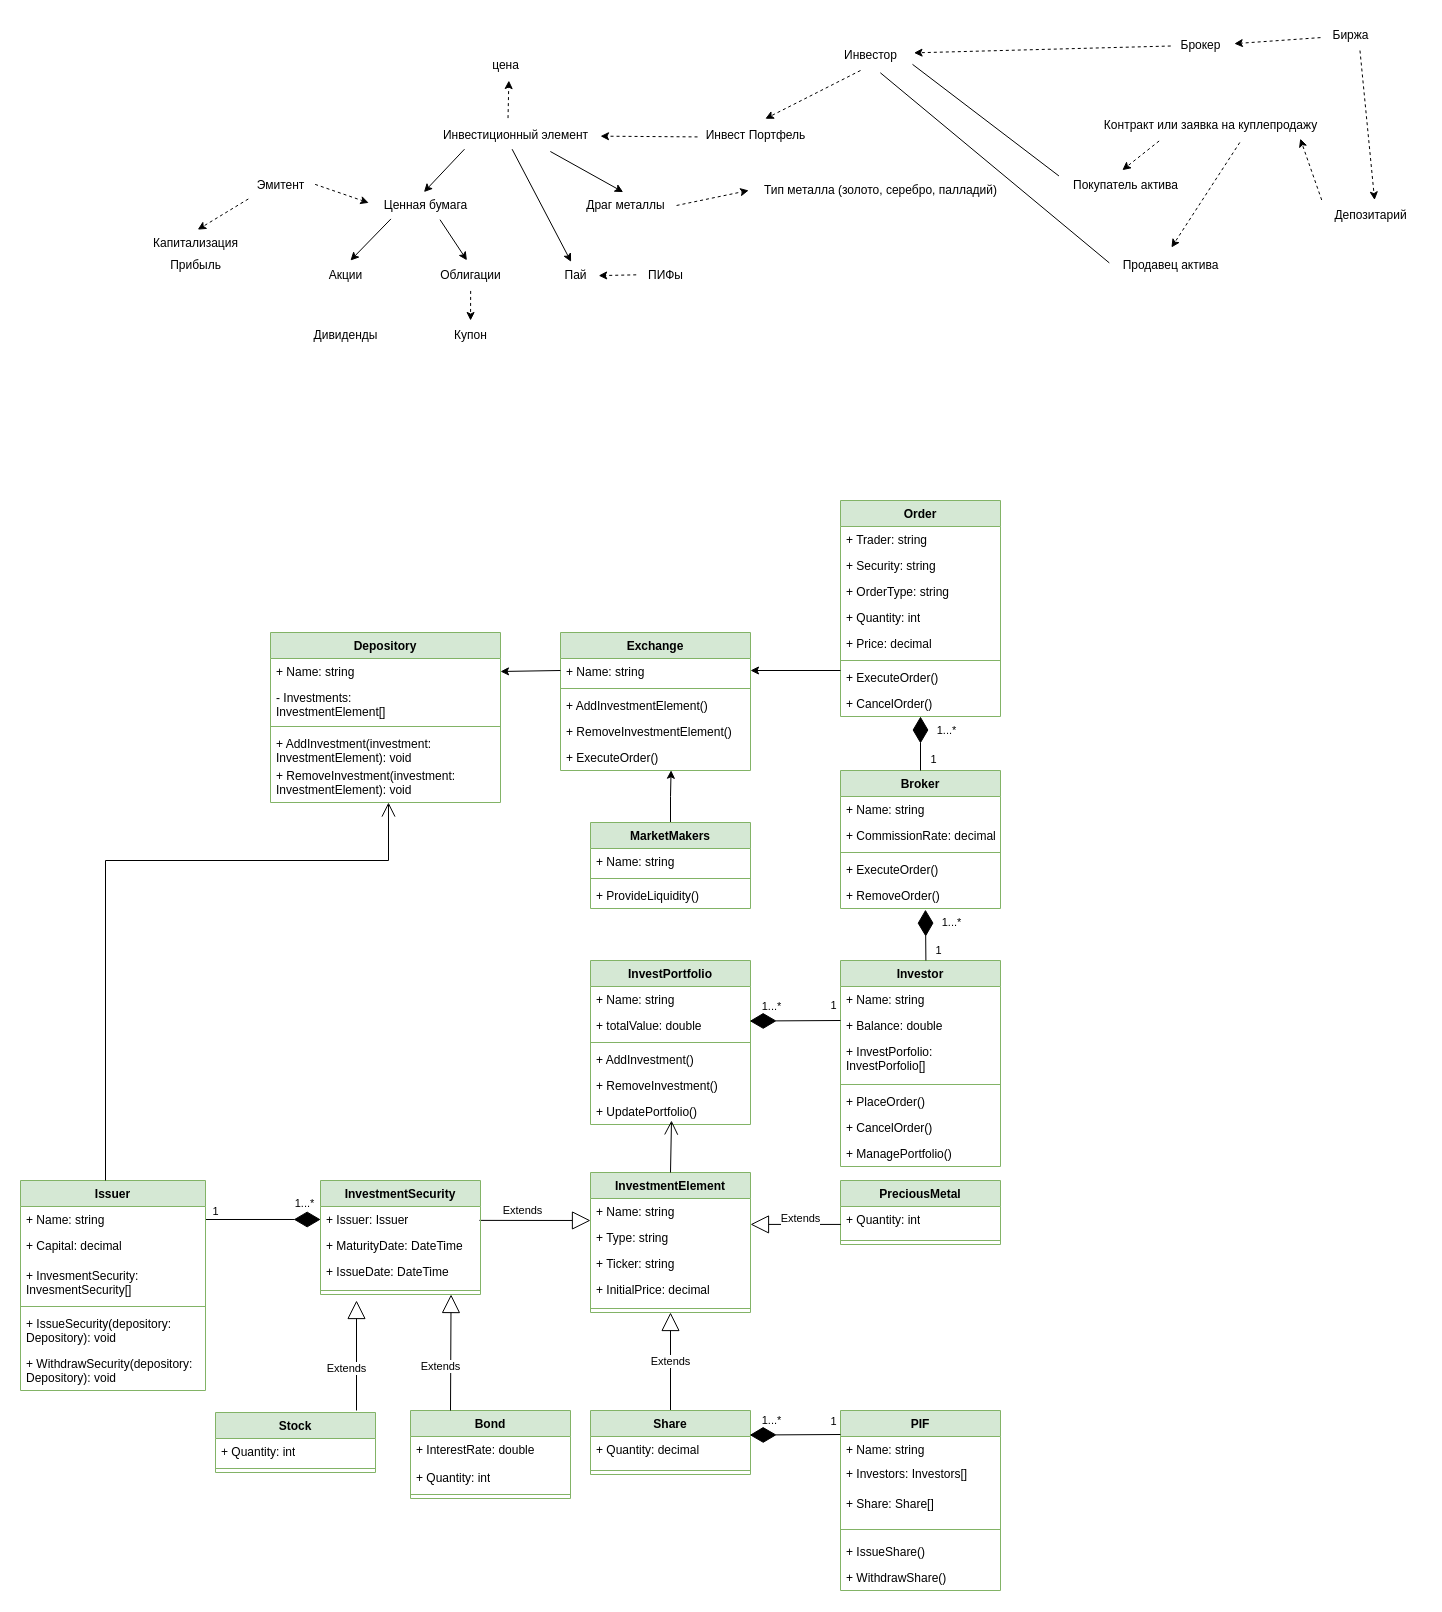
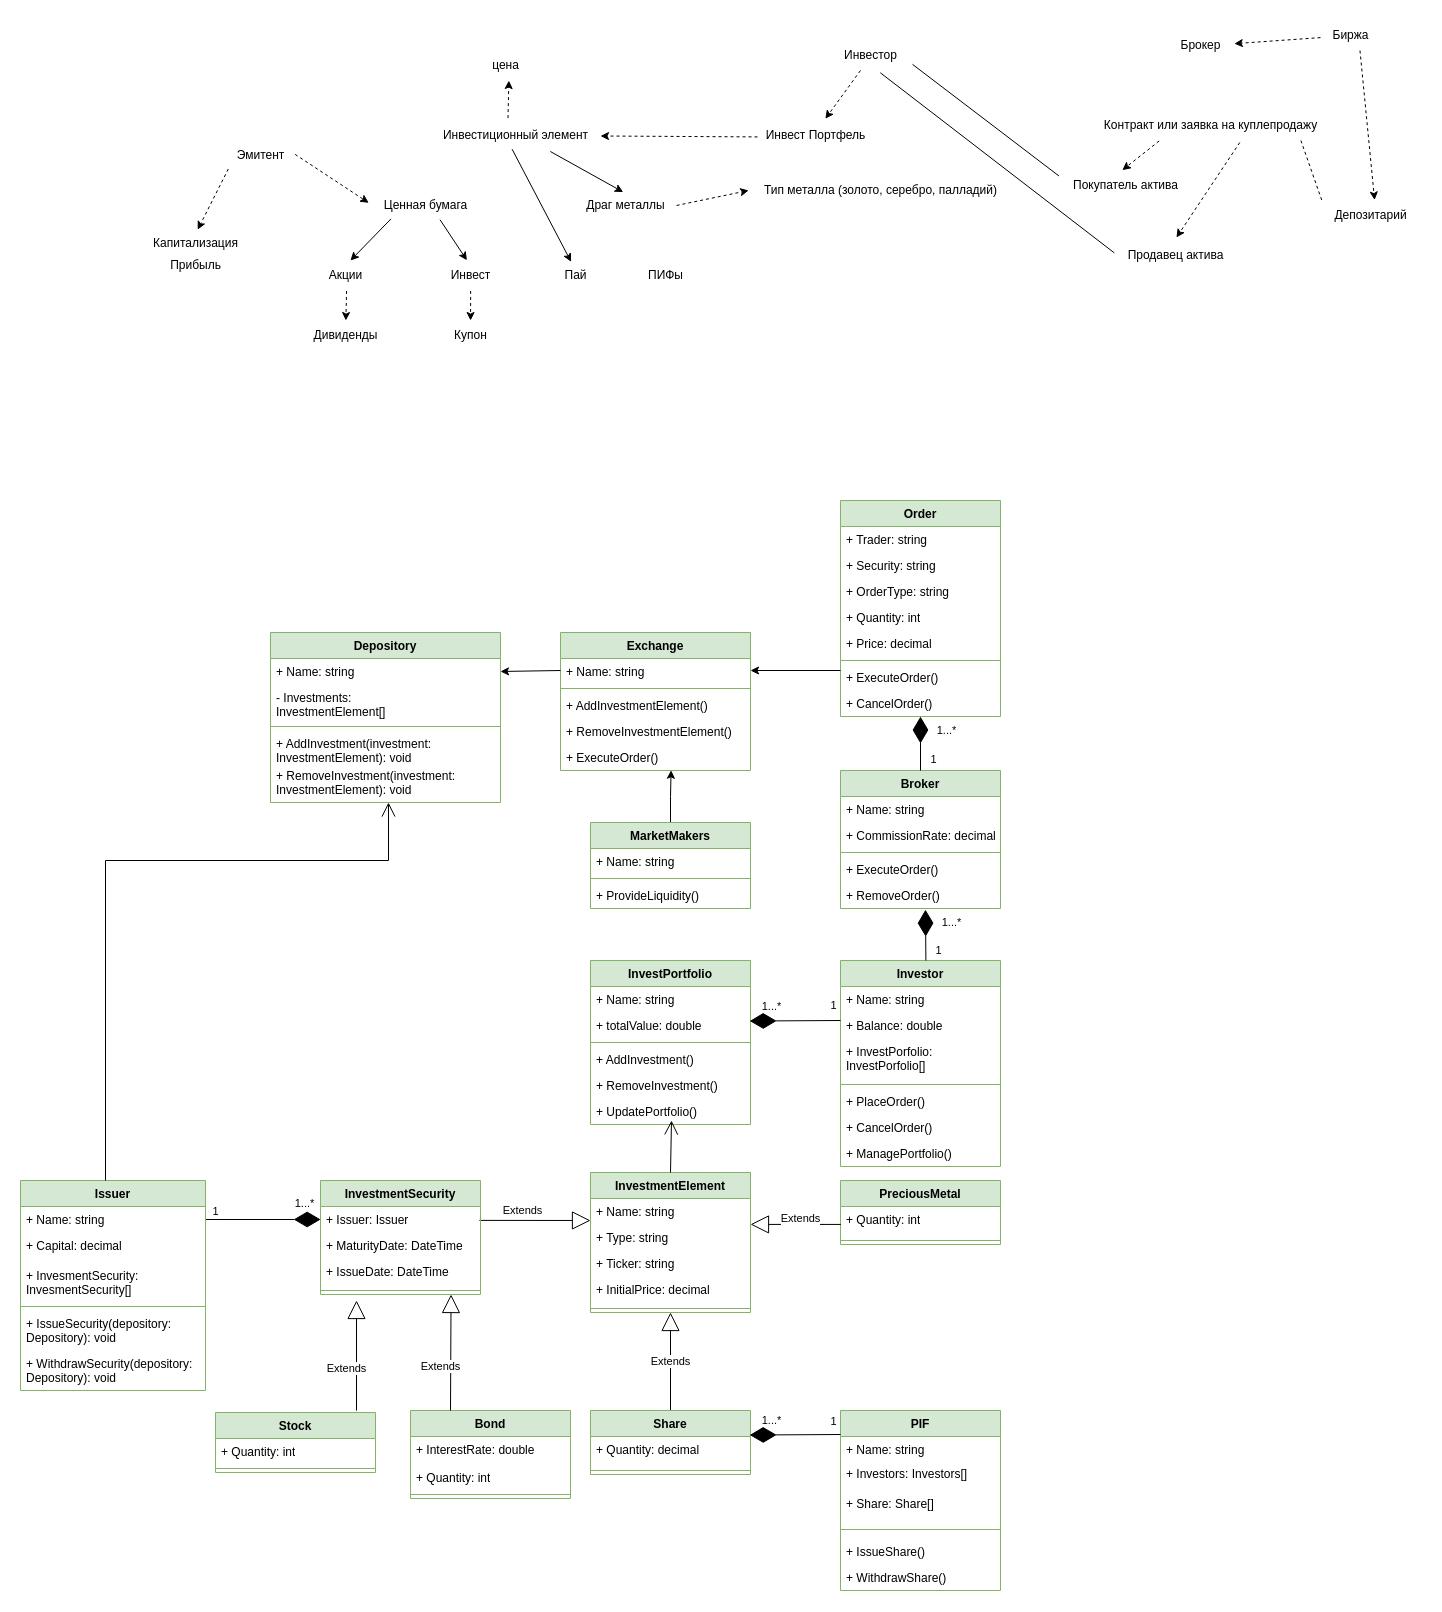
(1046, 49) -> none
(756, 136) -> (816, 136)
(1303, 146) -> (1302, 143)
(446, 168) -> none
(281, 186) -> (261, 156)
(1171, 266) -> (1176, 256)
(621, 275) -> none
(471, 276) -> (471, 276)
none -> (346, 302)
